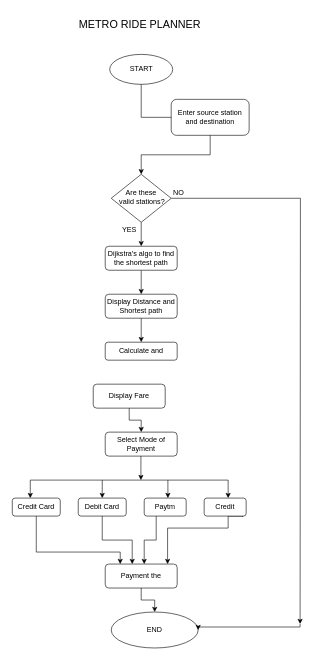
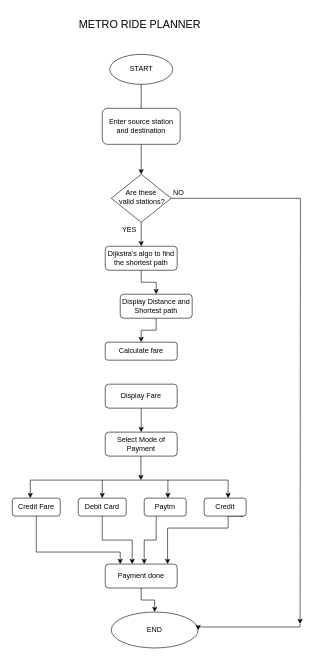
(210, 117) -> (141, 126)
(141, 306) -> (156, 306)
(141, 351) -> (141, 351)
(129, 396) -> (141, 396)
(36, 507) -> (36, 507)
(141, 576) -> (141, 576)
